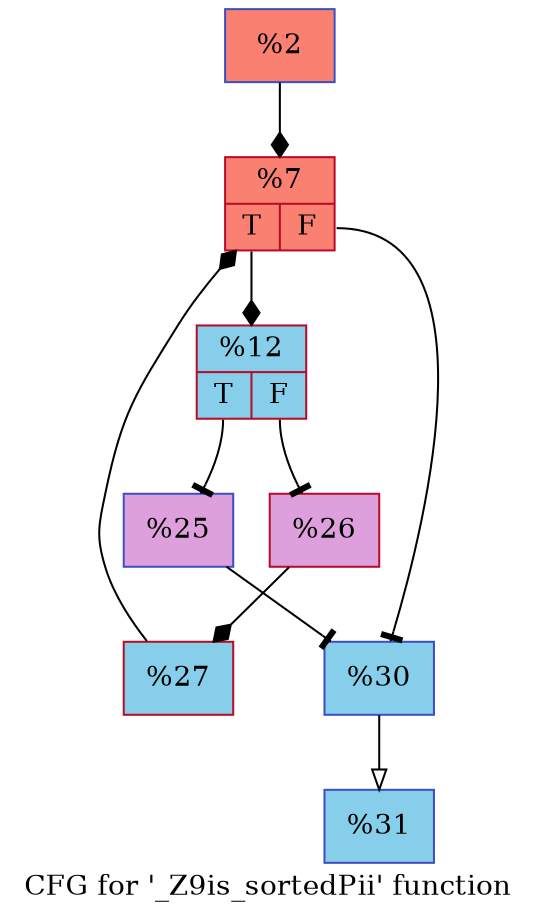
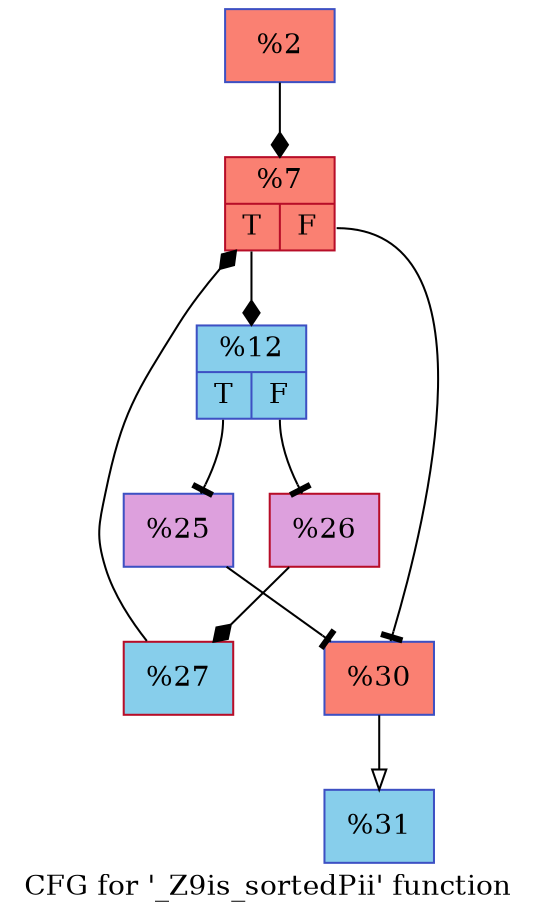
(251, 372) -> (251, 372)
(379, 678) -> (379, 678)
